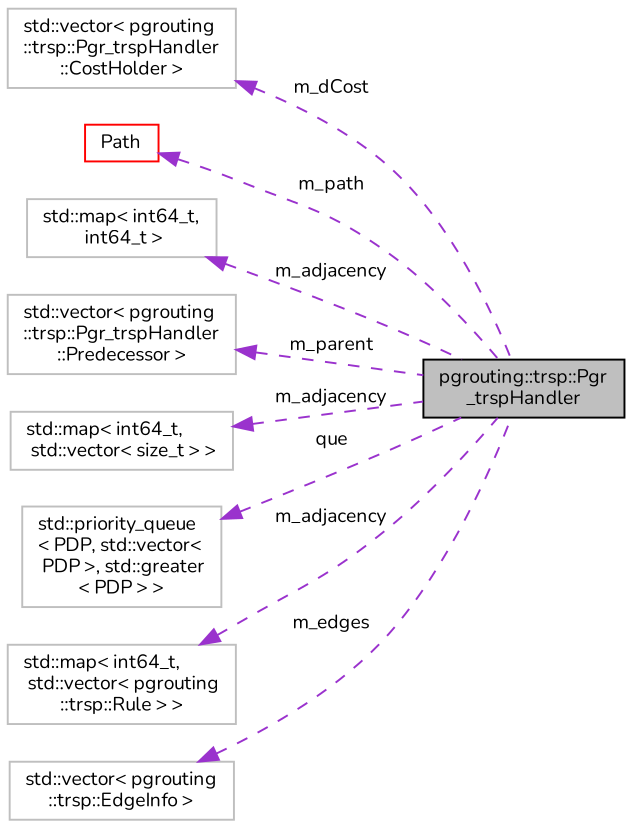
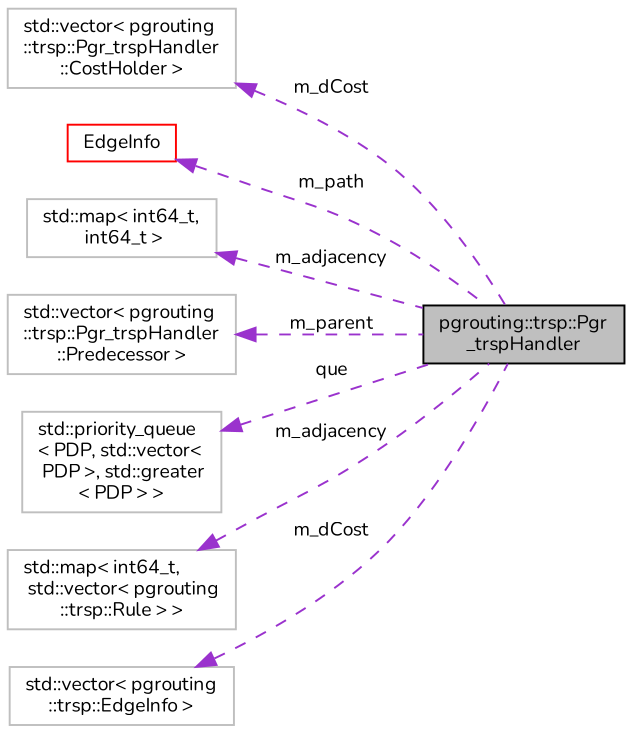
(122, 143) -> (122, 143)
(122, 441) -> none
(330, 623) -> (330, 531)
